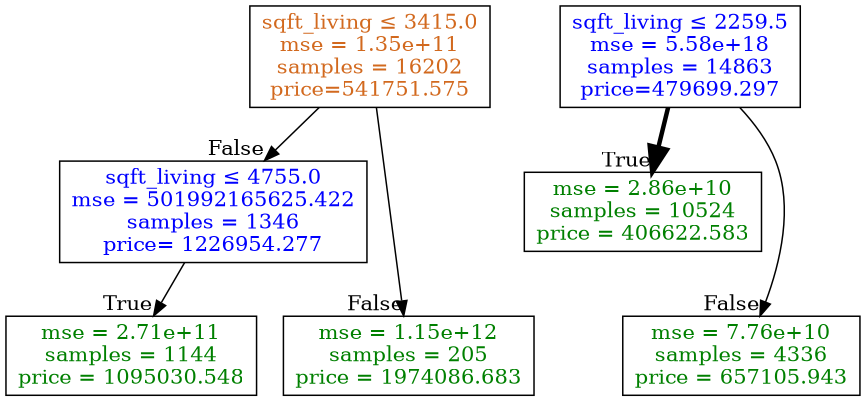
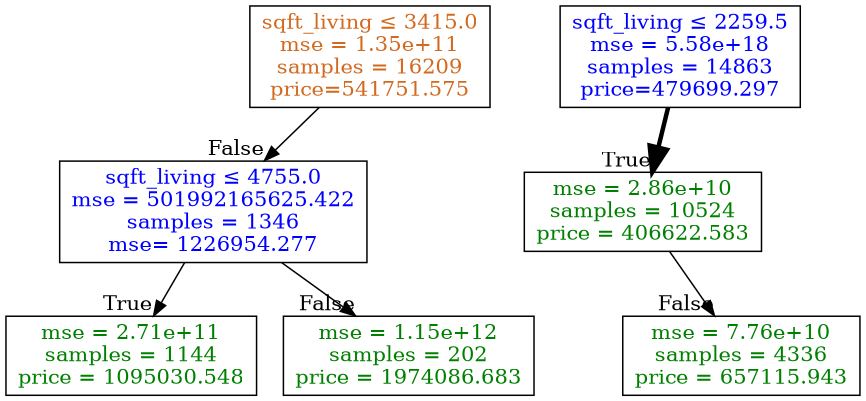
(370, 67) -> (370, 67)
(784, 200) -> (688, 278)
(389, 204) -> (312, 285)
(213, 245) -> (213, 245)
(409, 355) -> (409, 355)
(741, 377) -> (741, 377)
